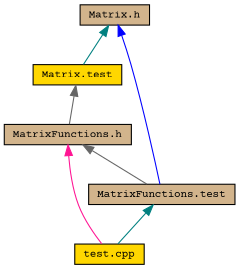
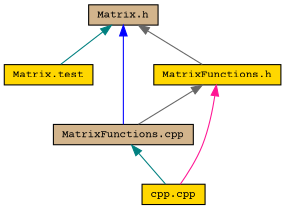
(72, 110) -> (175, 48)
(68, 135) -> (217, 75)
(162, 194) -> (123, 135)
(109, 254) -> (174, 194)
